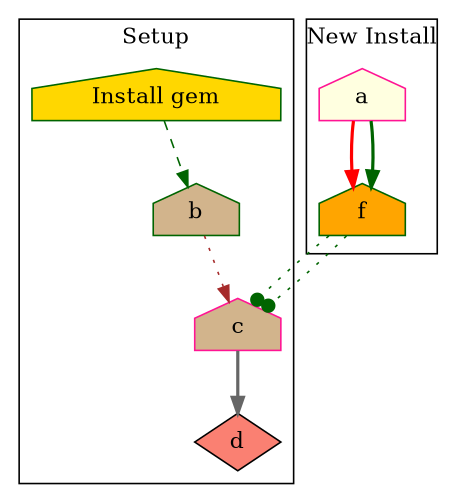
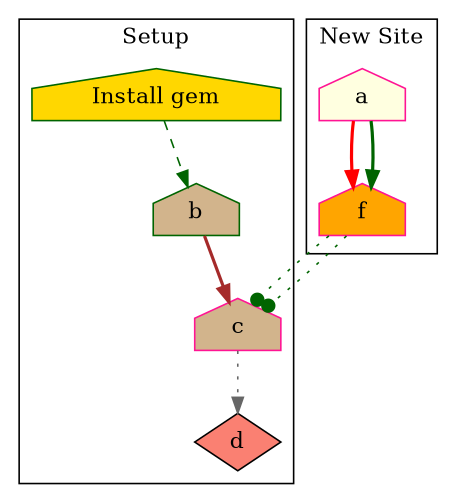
(372, 38) -> (372, 38)
(362, 212) -> (362, 212)
(214, 261) -> (214, 261)
(238, 374) -> (238, 374)
